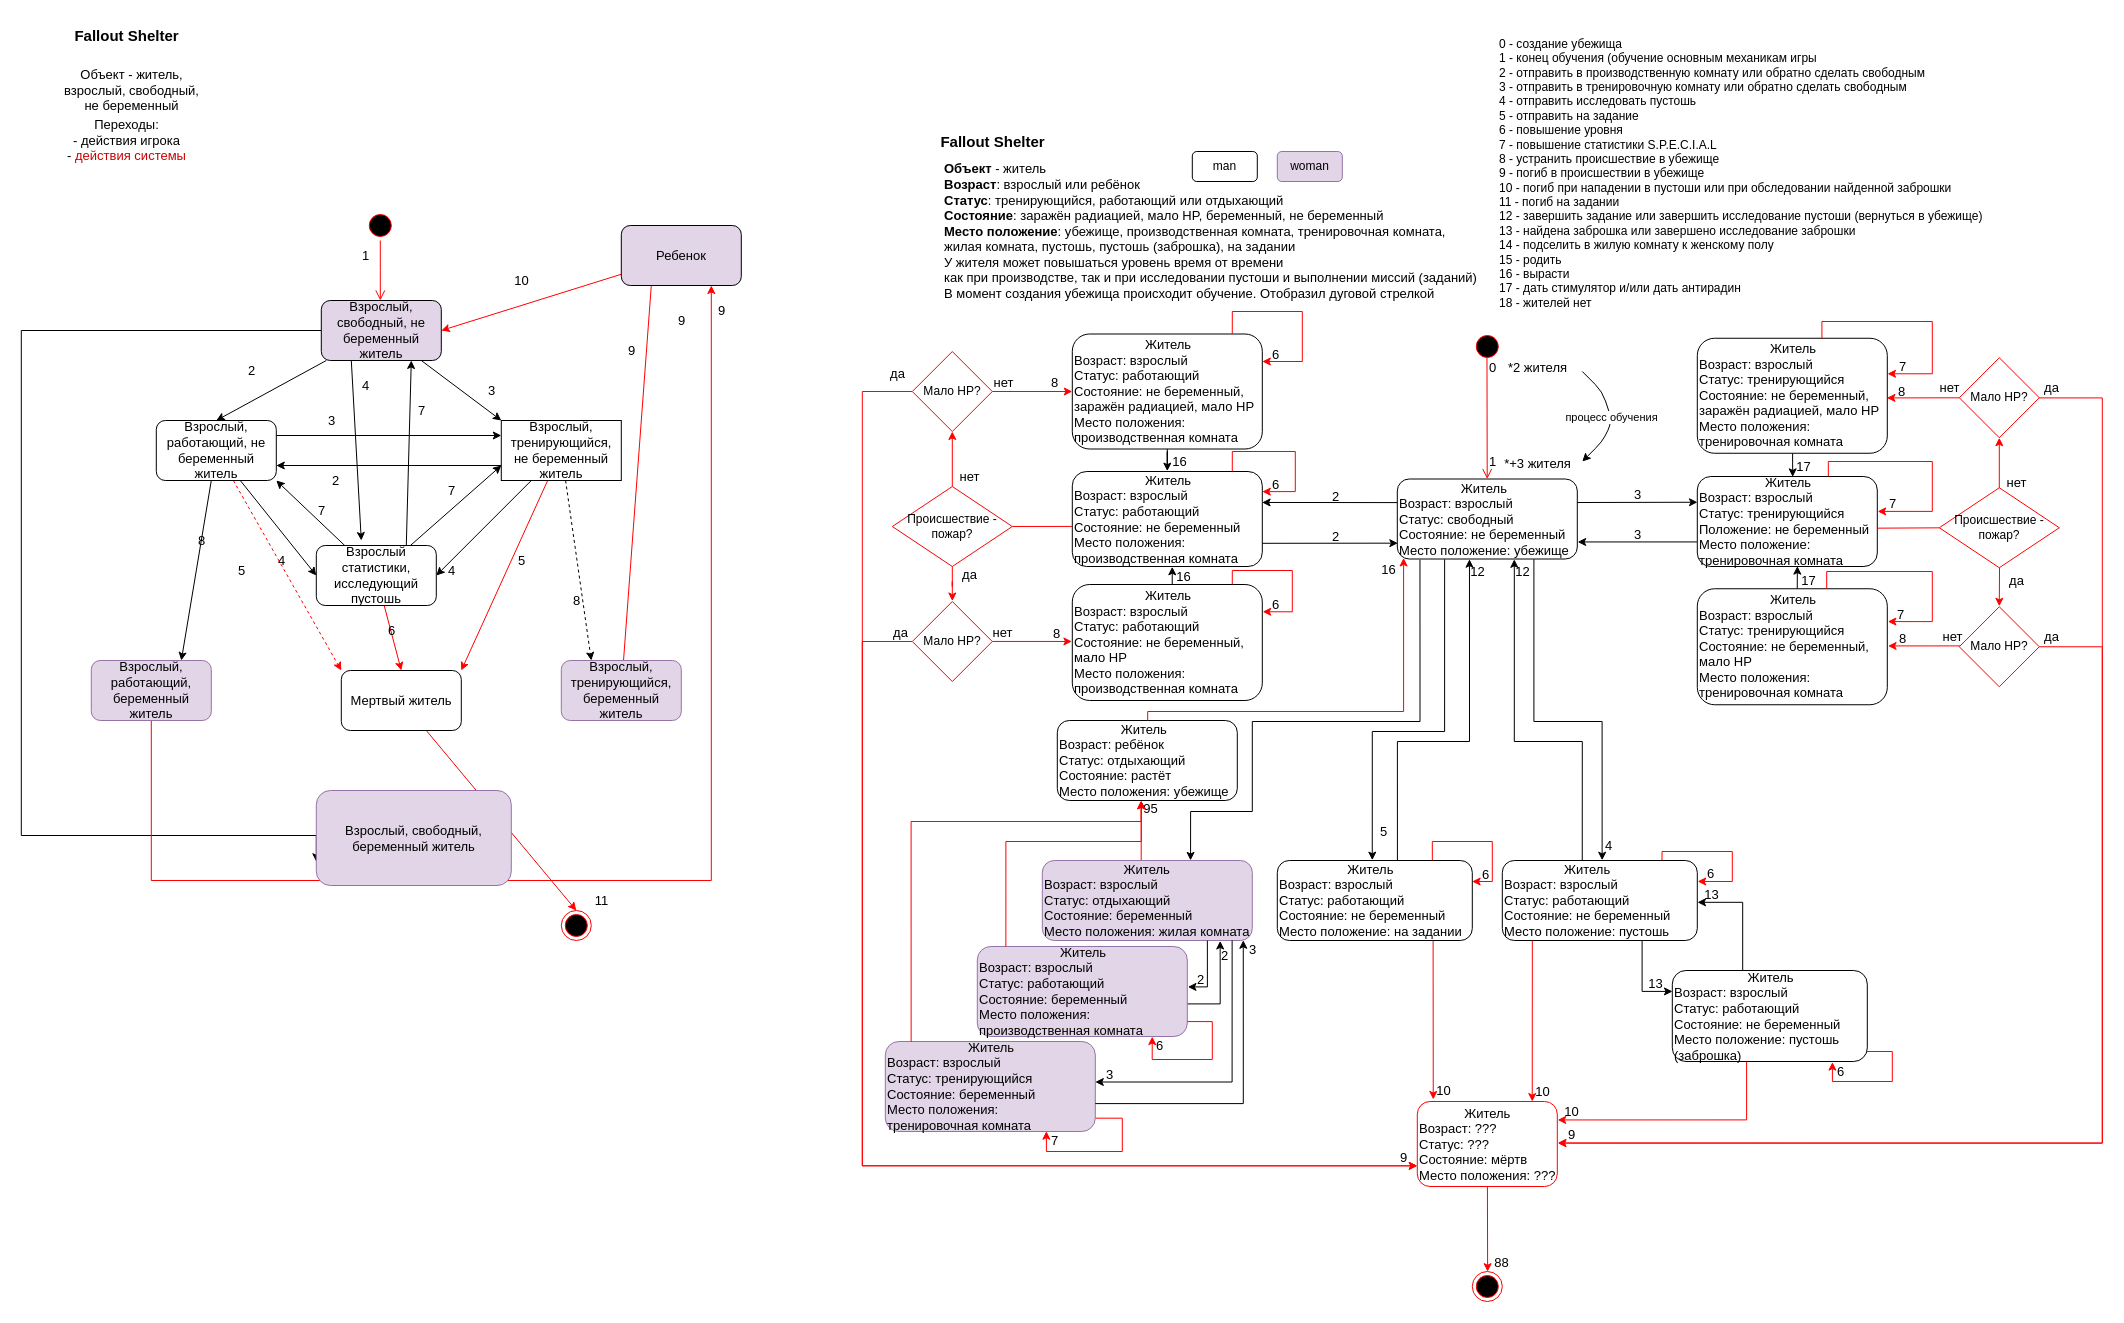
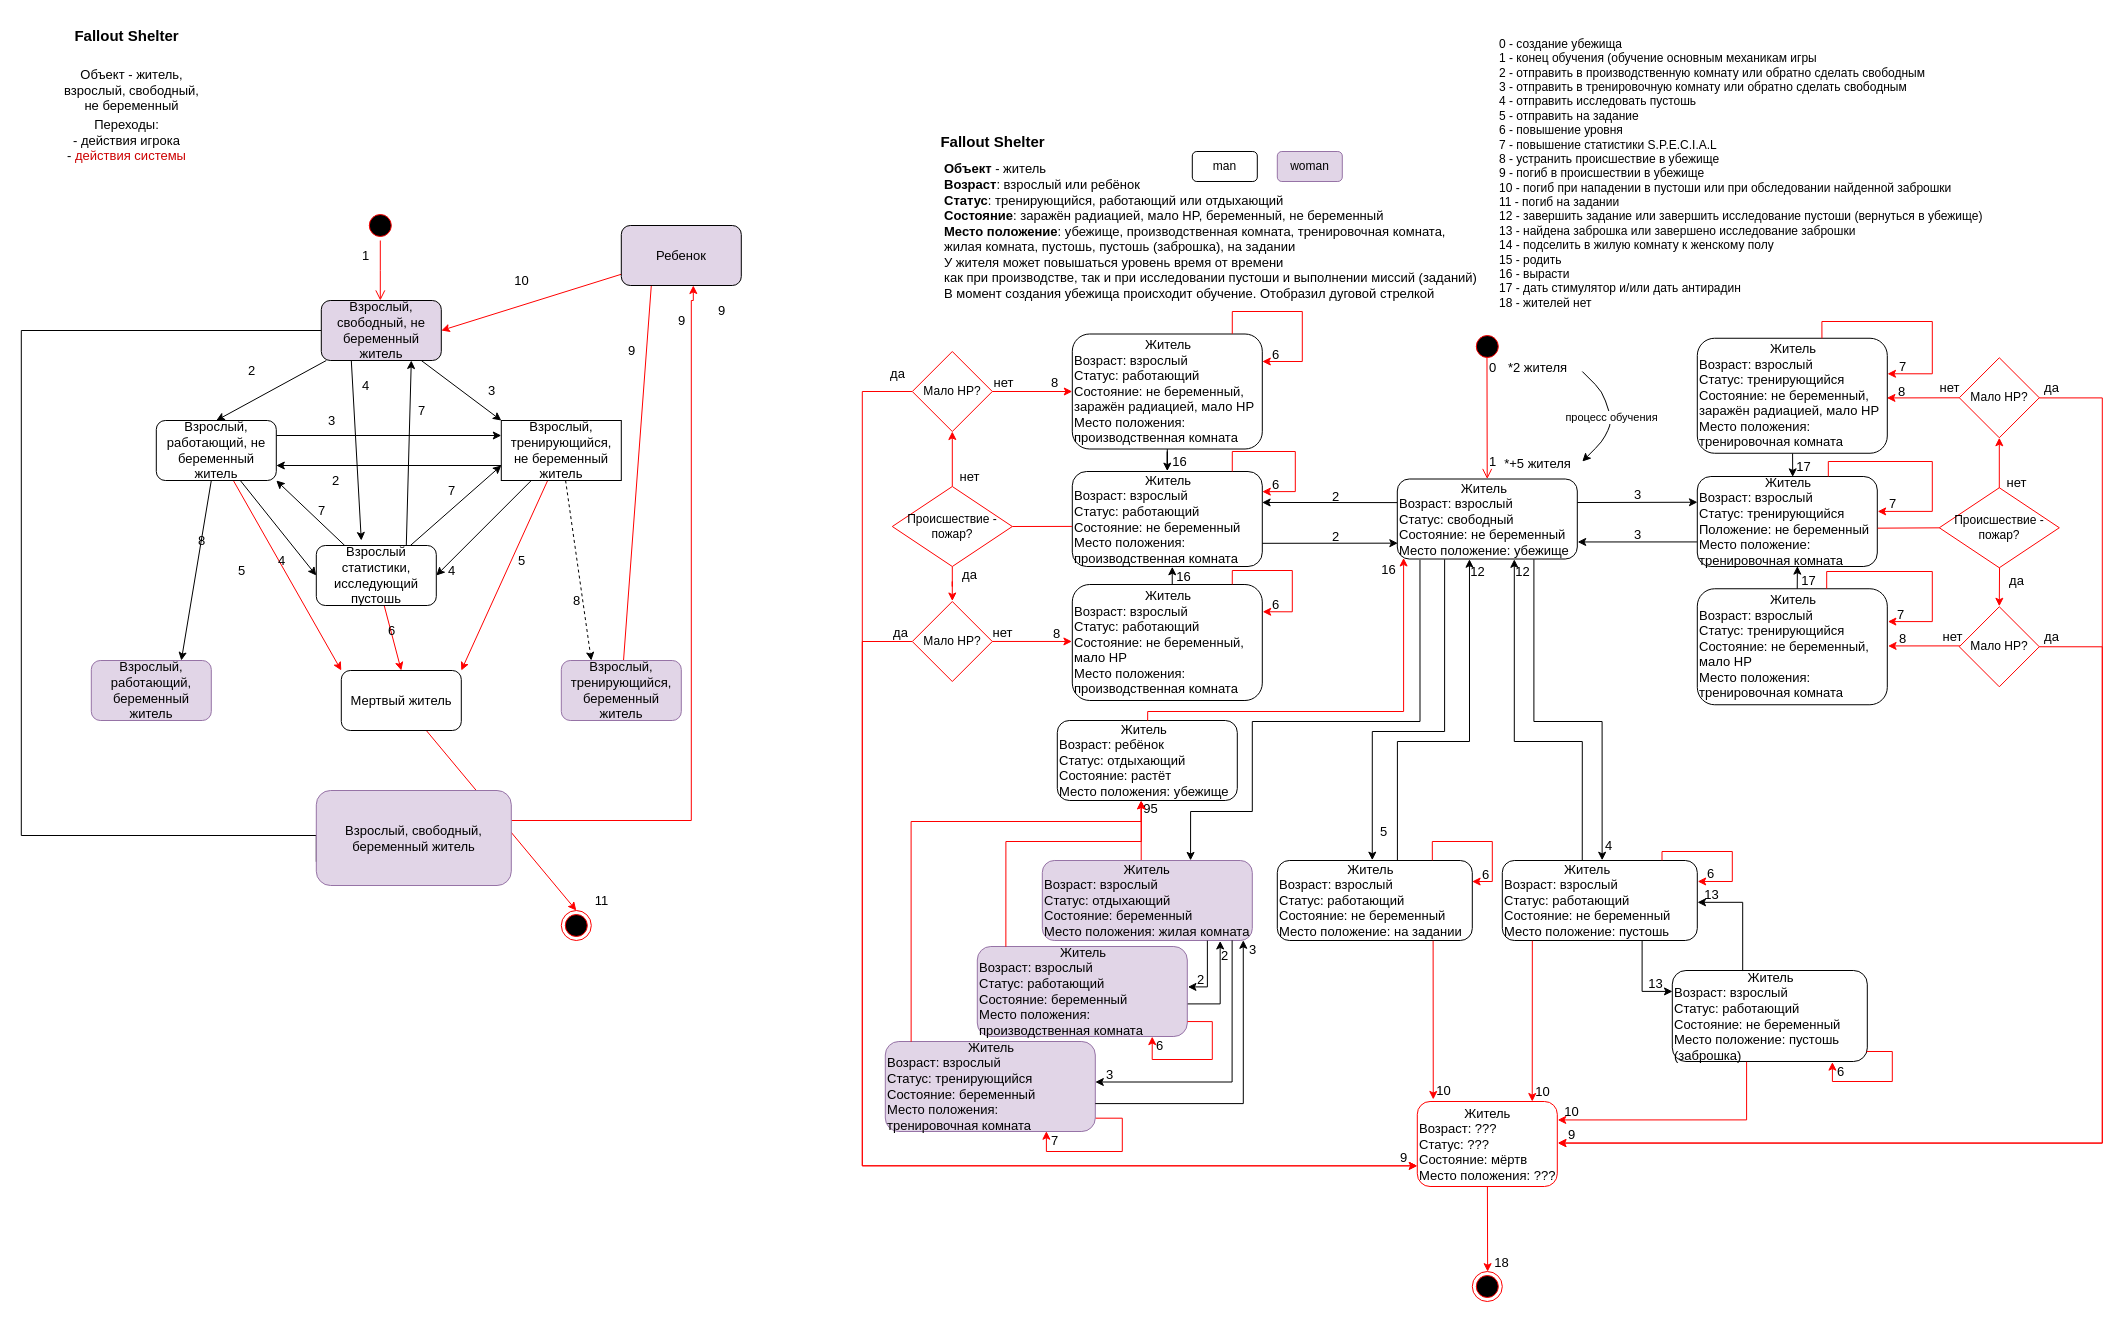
(1538, 464) -> (1538, 464)
(286, 573) -> (286, 573)
none -> (691, 646)
(711, 689) -> none
(316, 853) -> (316, 856)
(1502, 1263) -> (1502, 1263)
